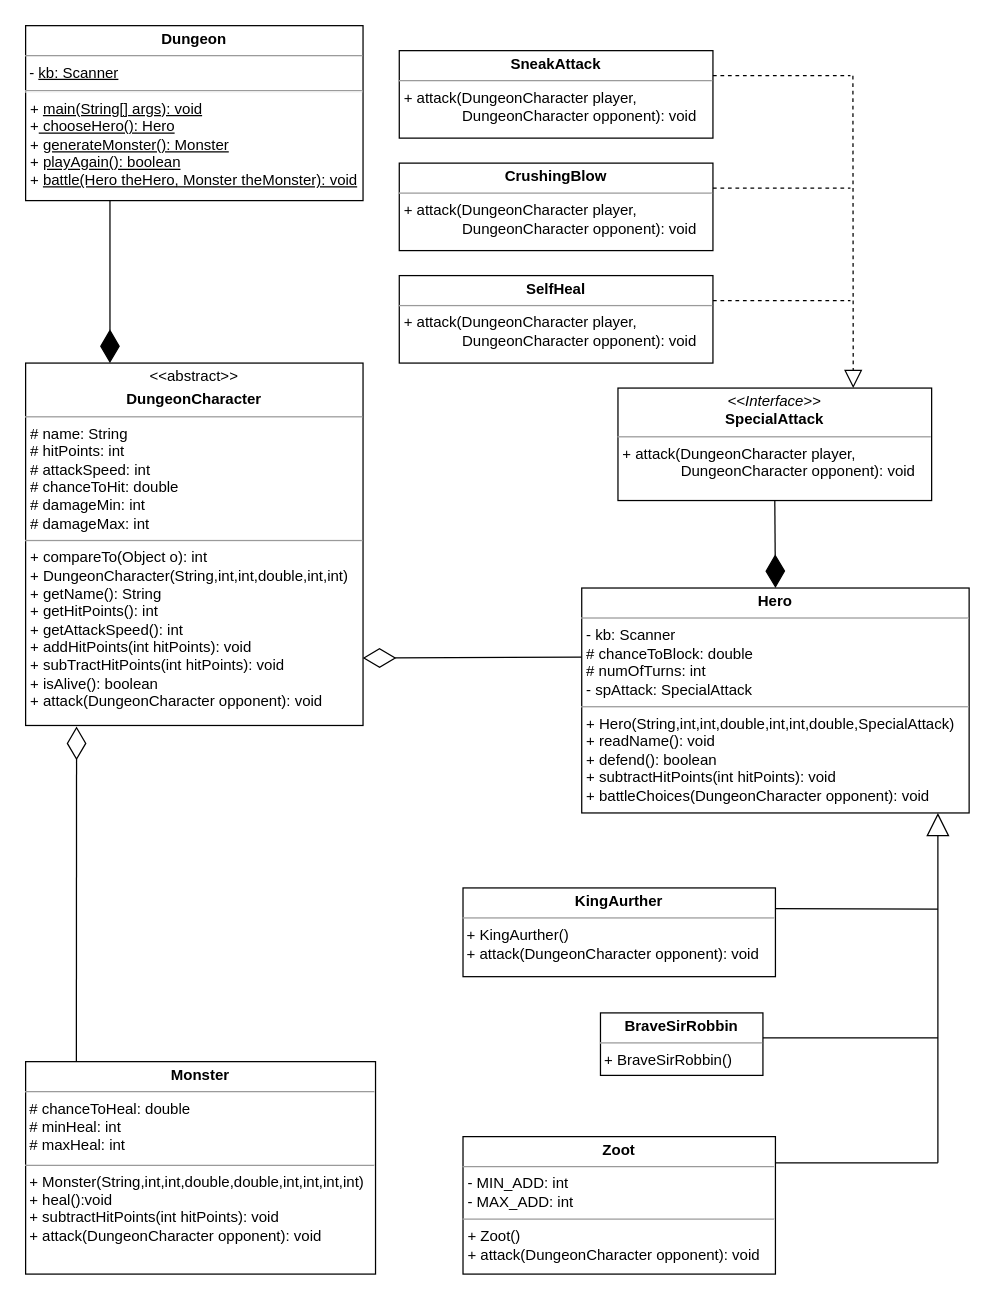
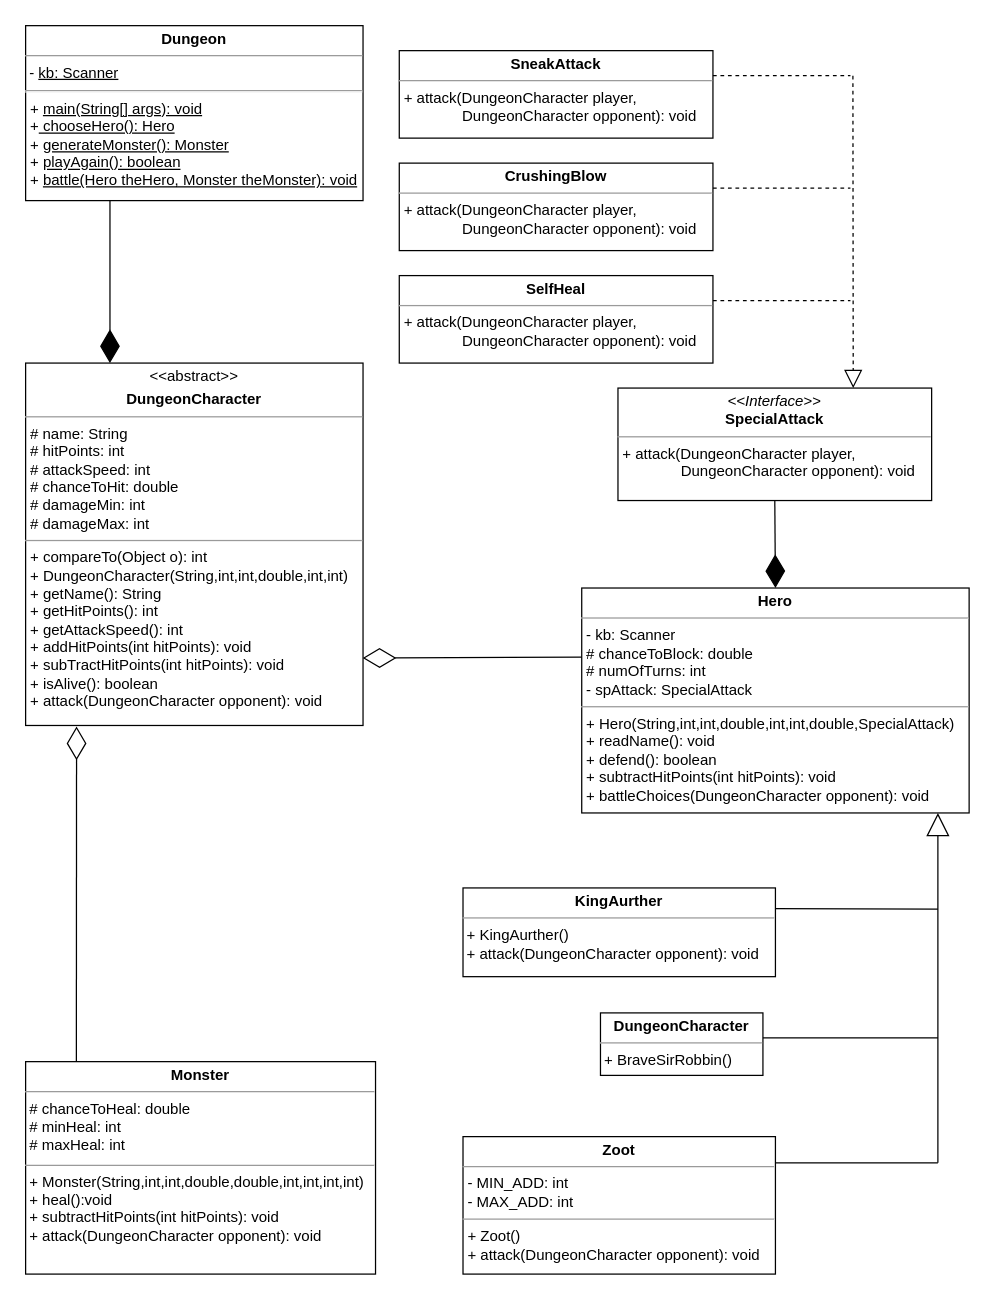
(670, 1031) -> (670, 1031)
